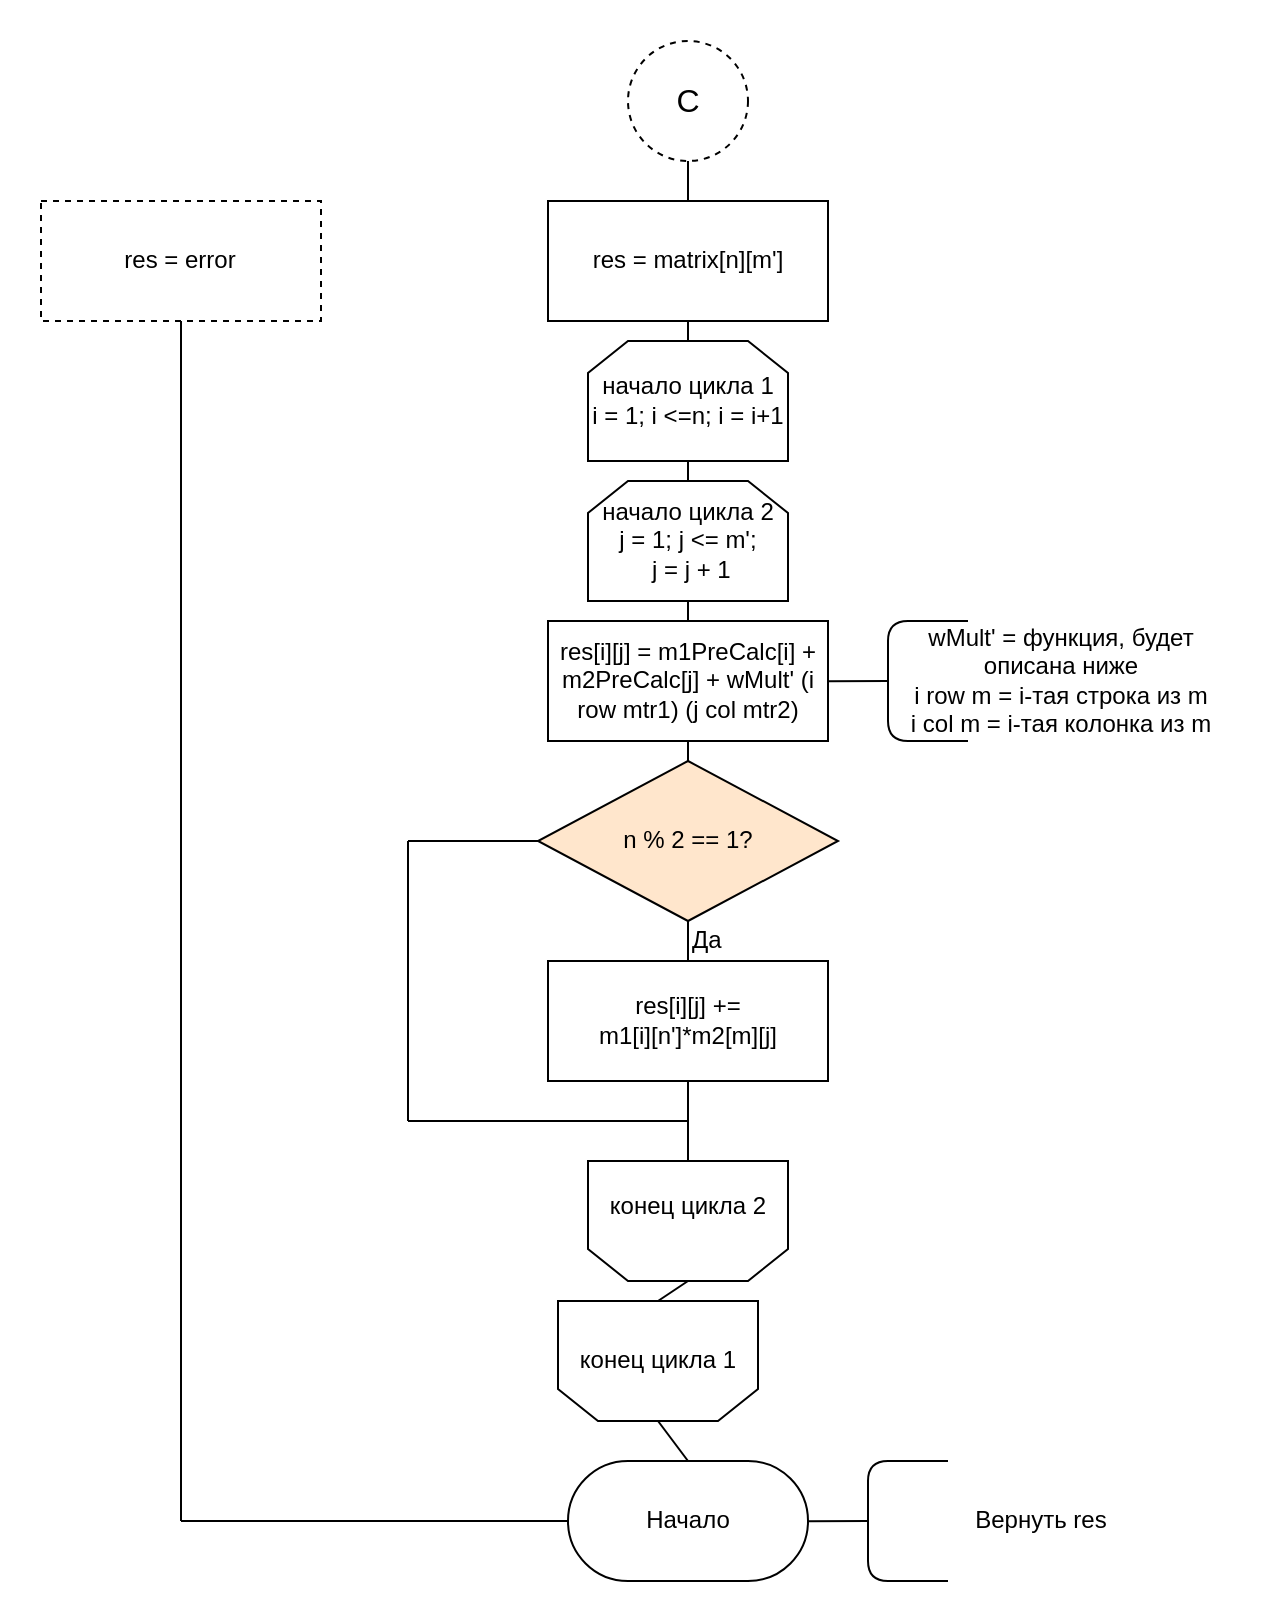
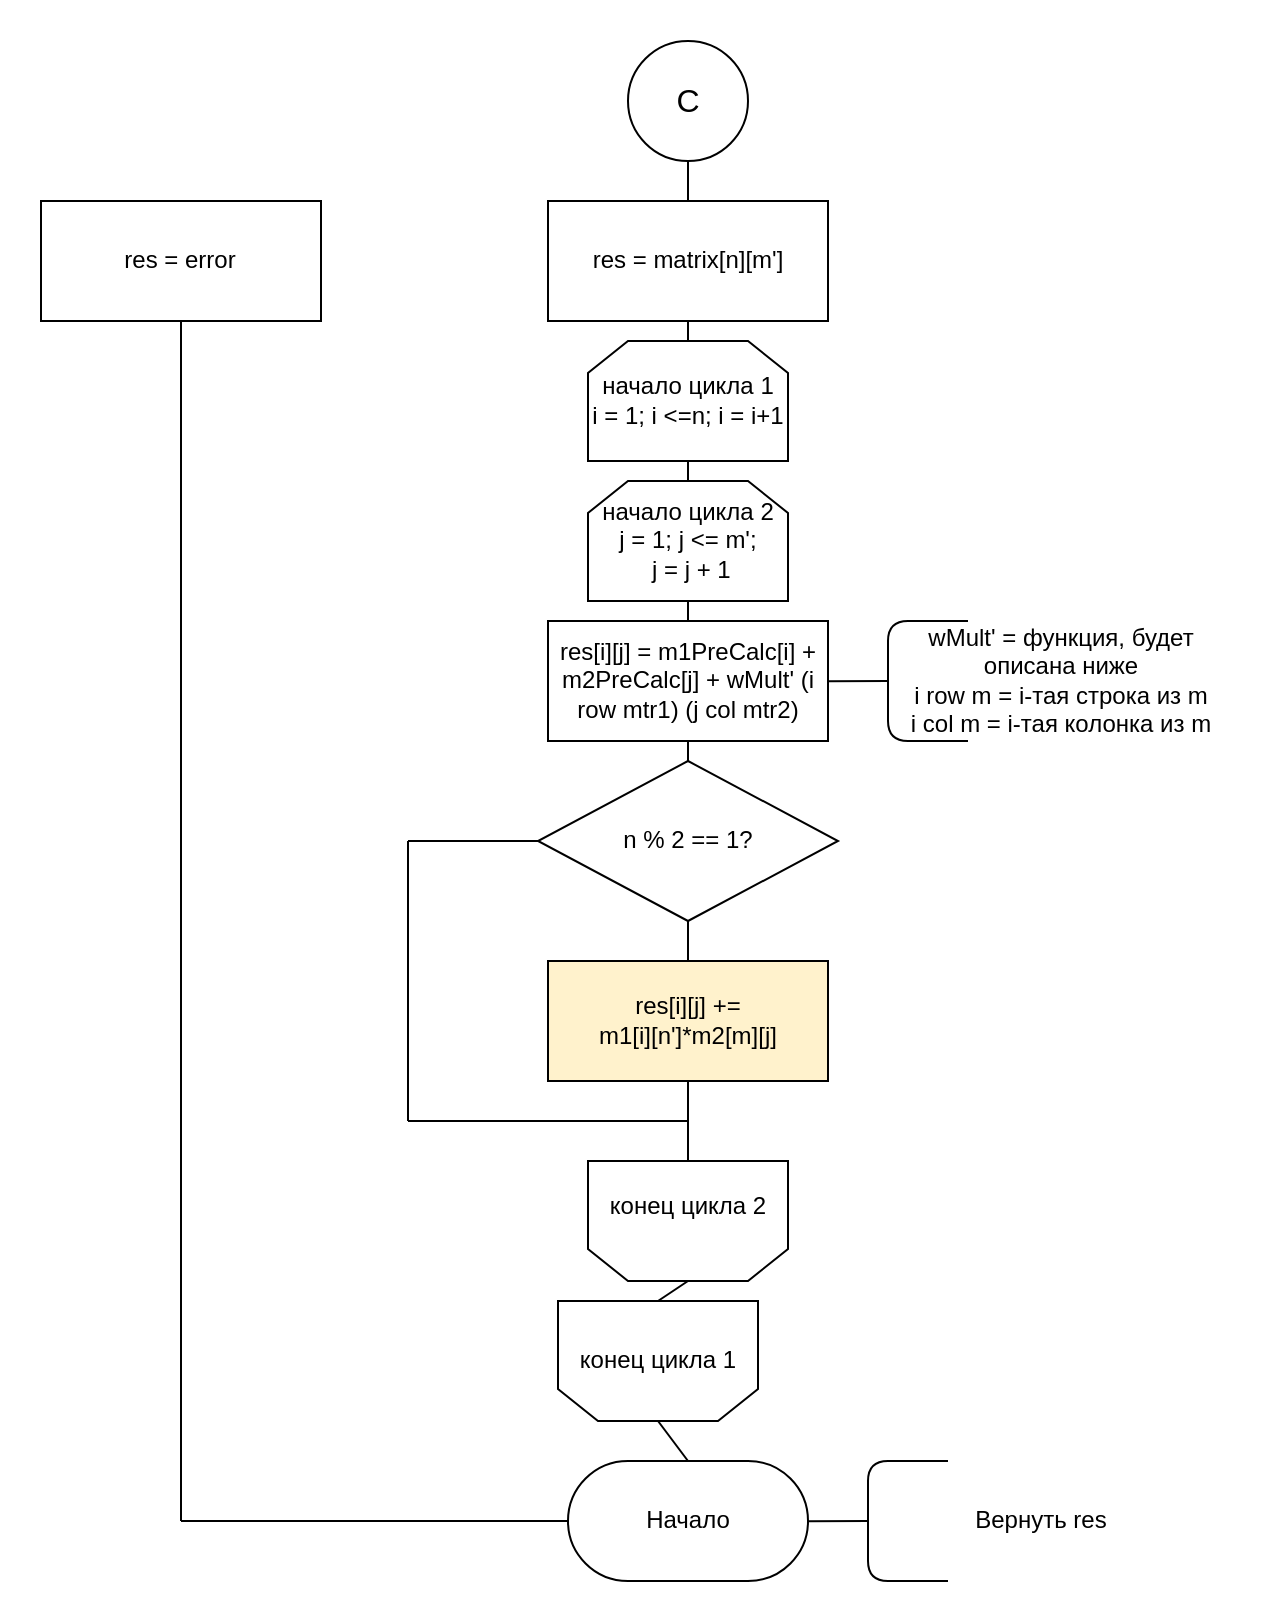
(688, 101) -> (688, 101)
(181, 261) -> (181, 261)
(688, 841) -> (688, 841)
(718, 941) -> none
(688, 1021) -> (688, 1021)
